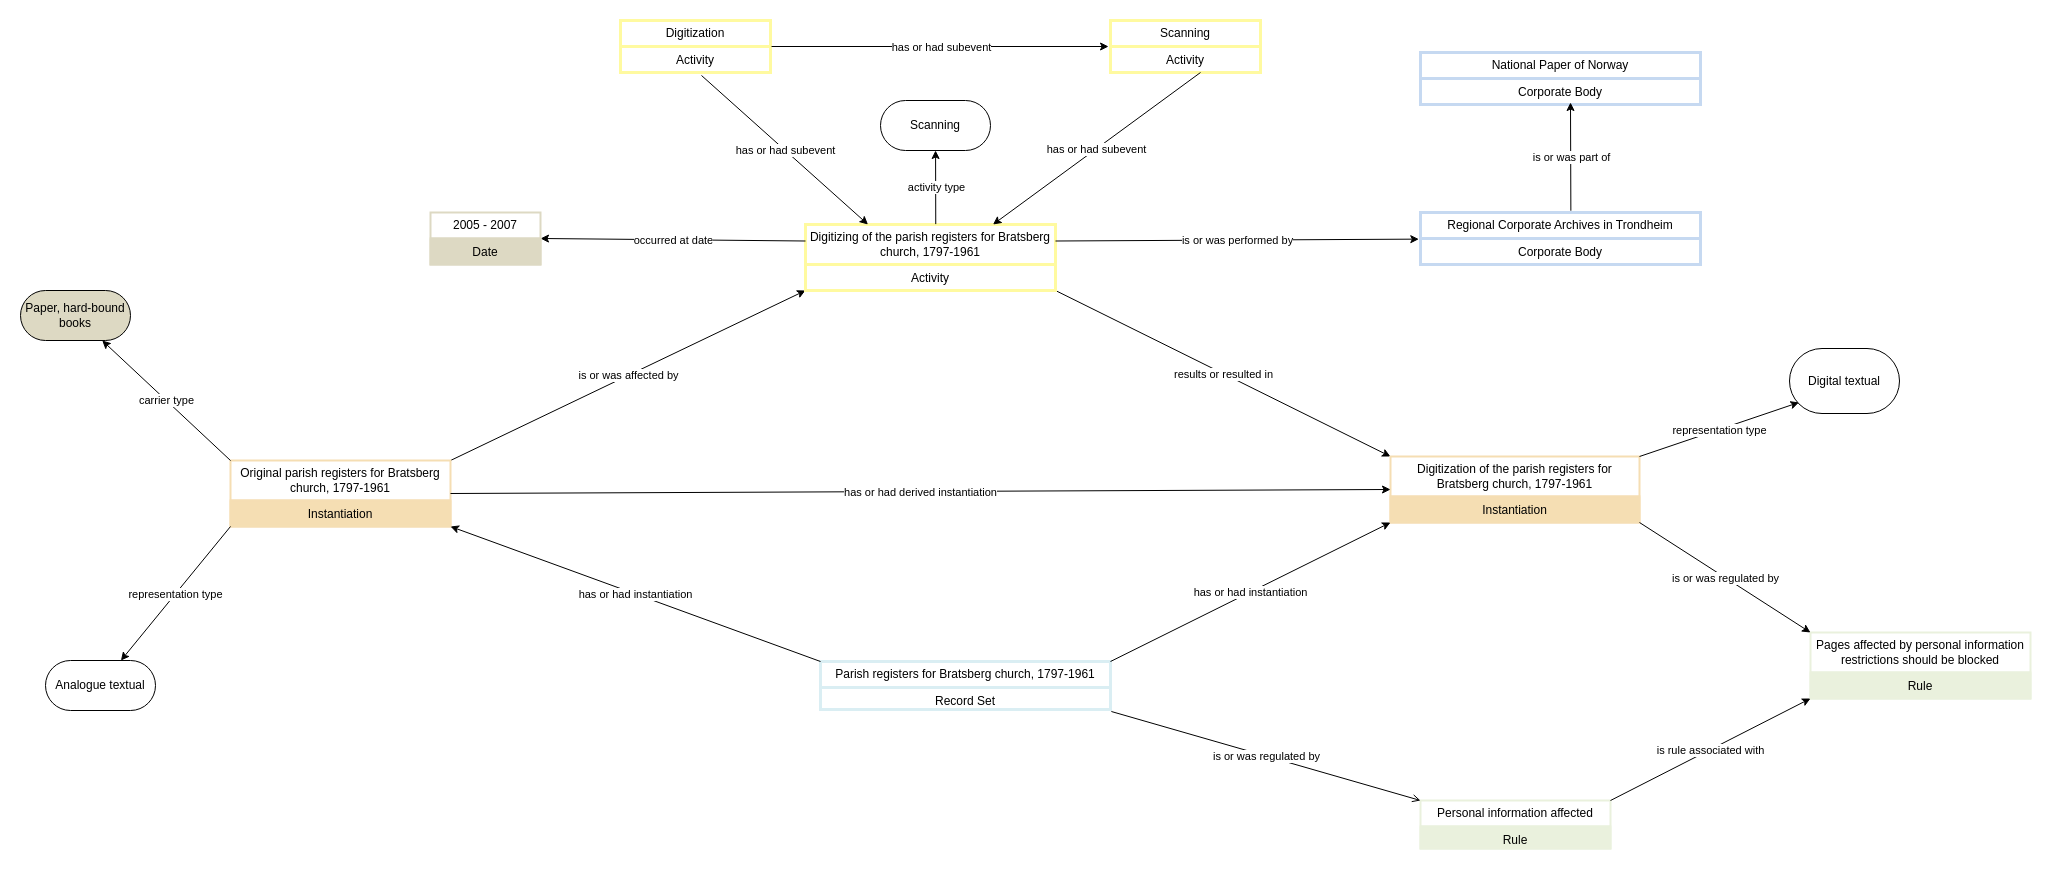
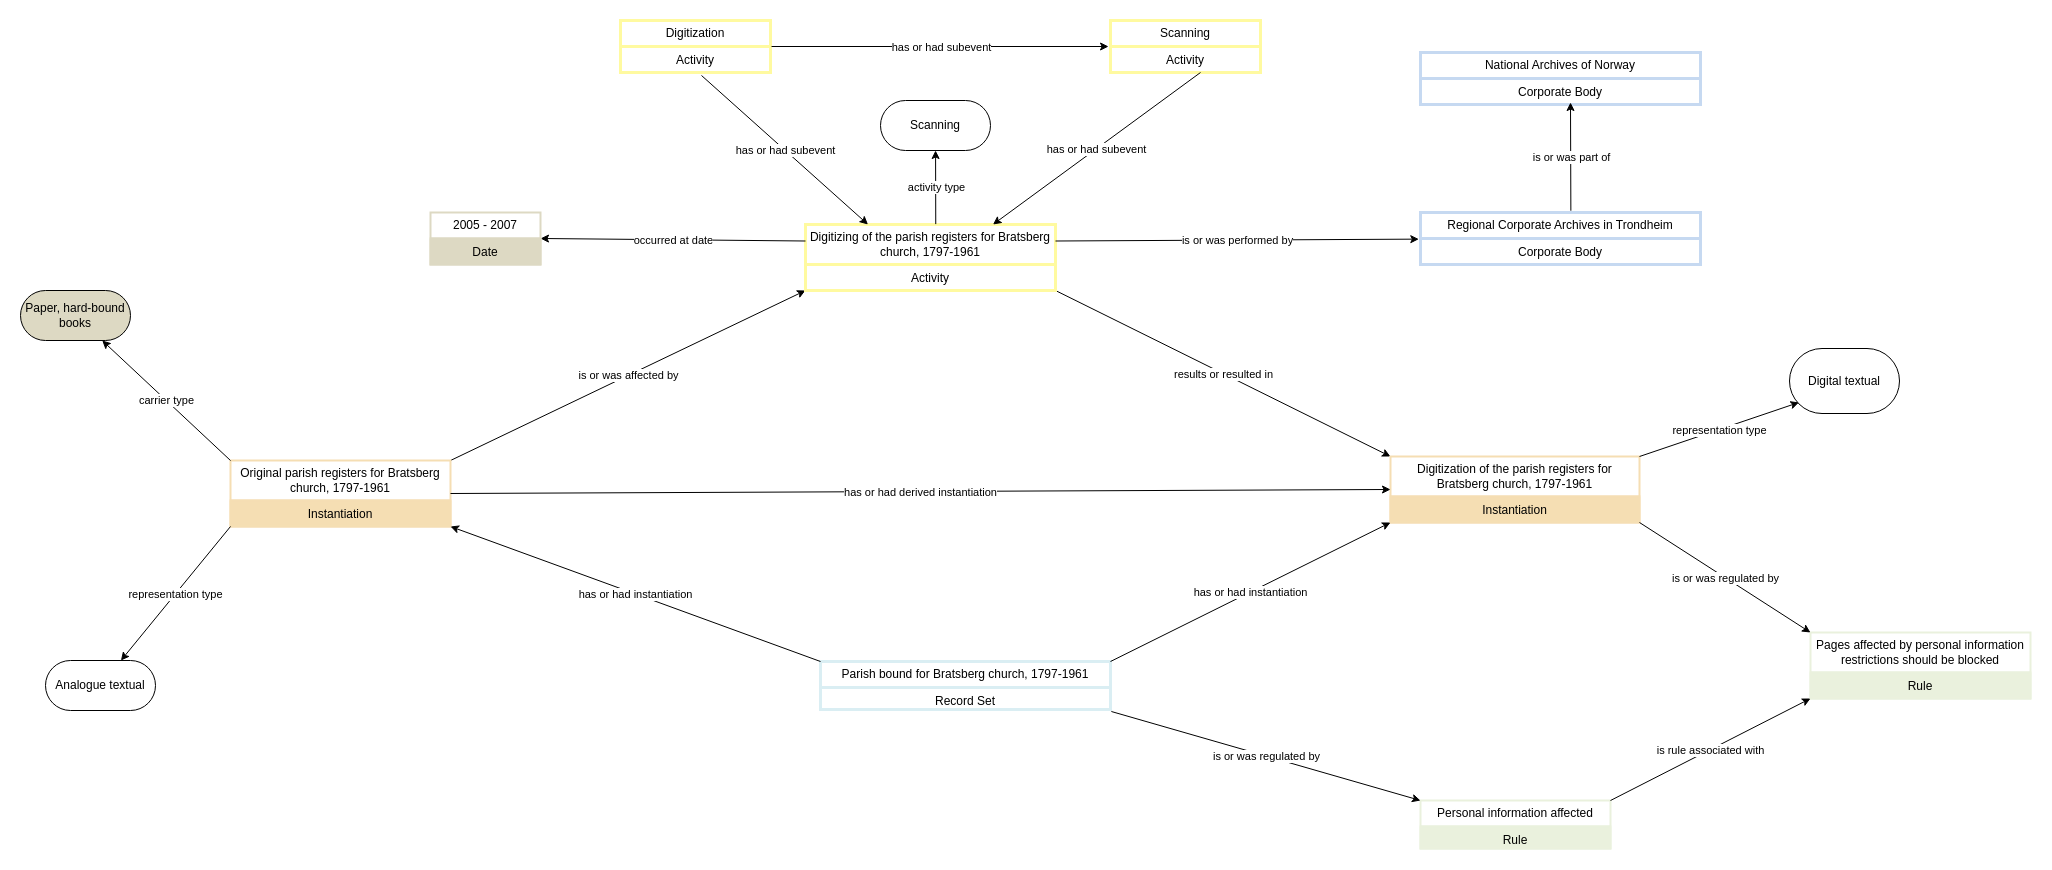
(1561, 66) -> (1561, 66)
(966, 675) -> (966, 675)
(1415, 799) -> (1412, 798)
